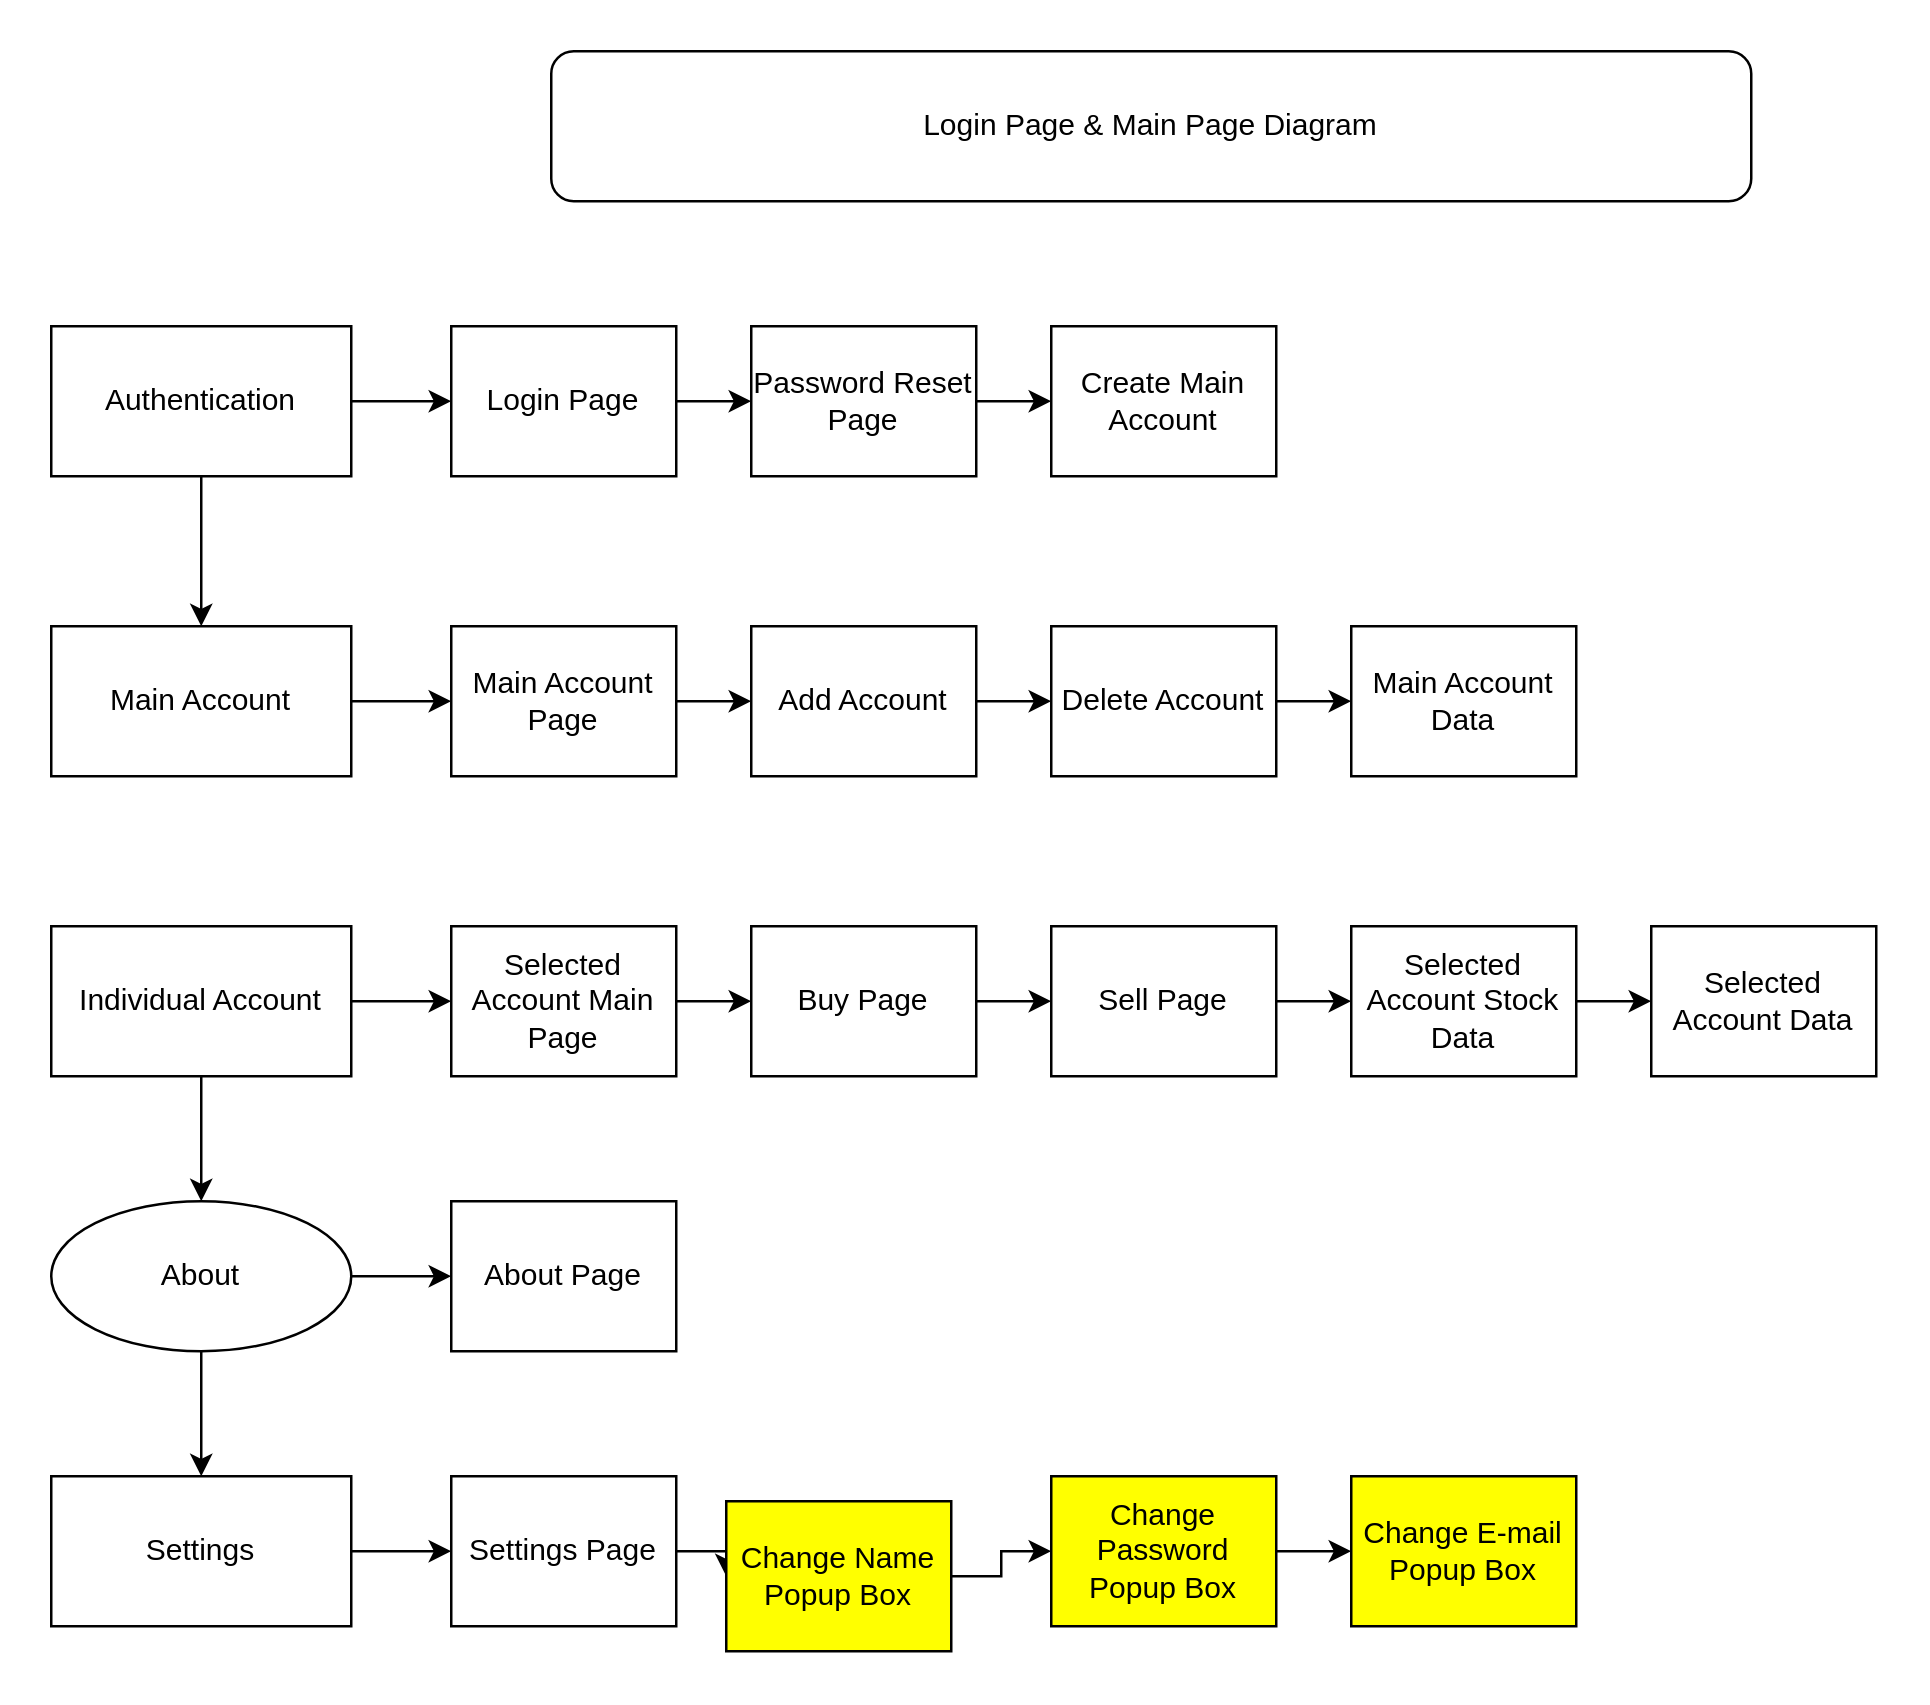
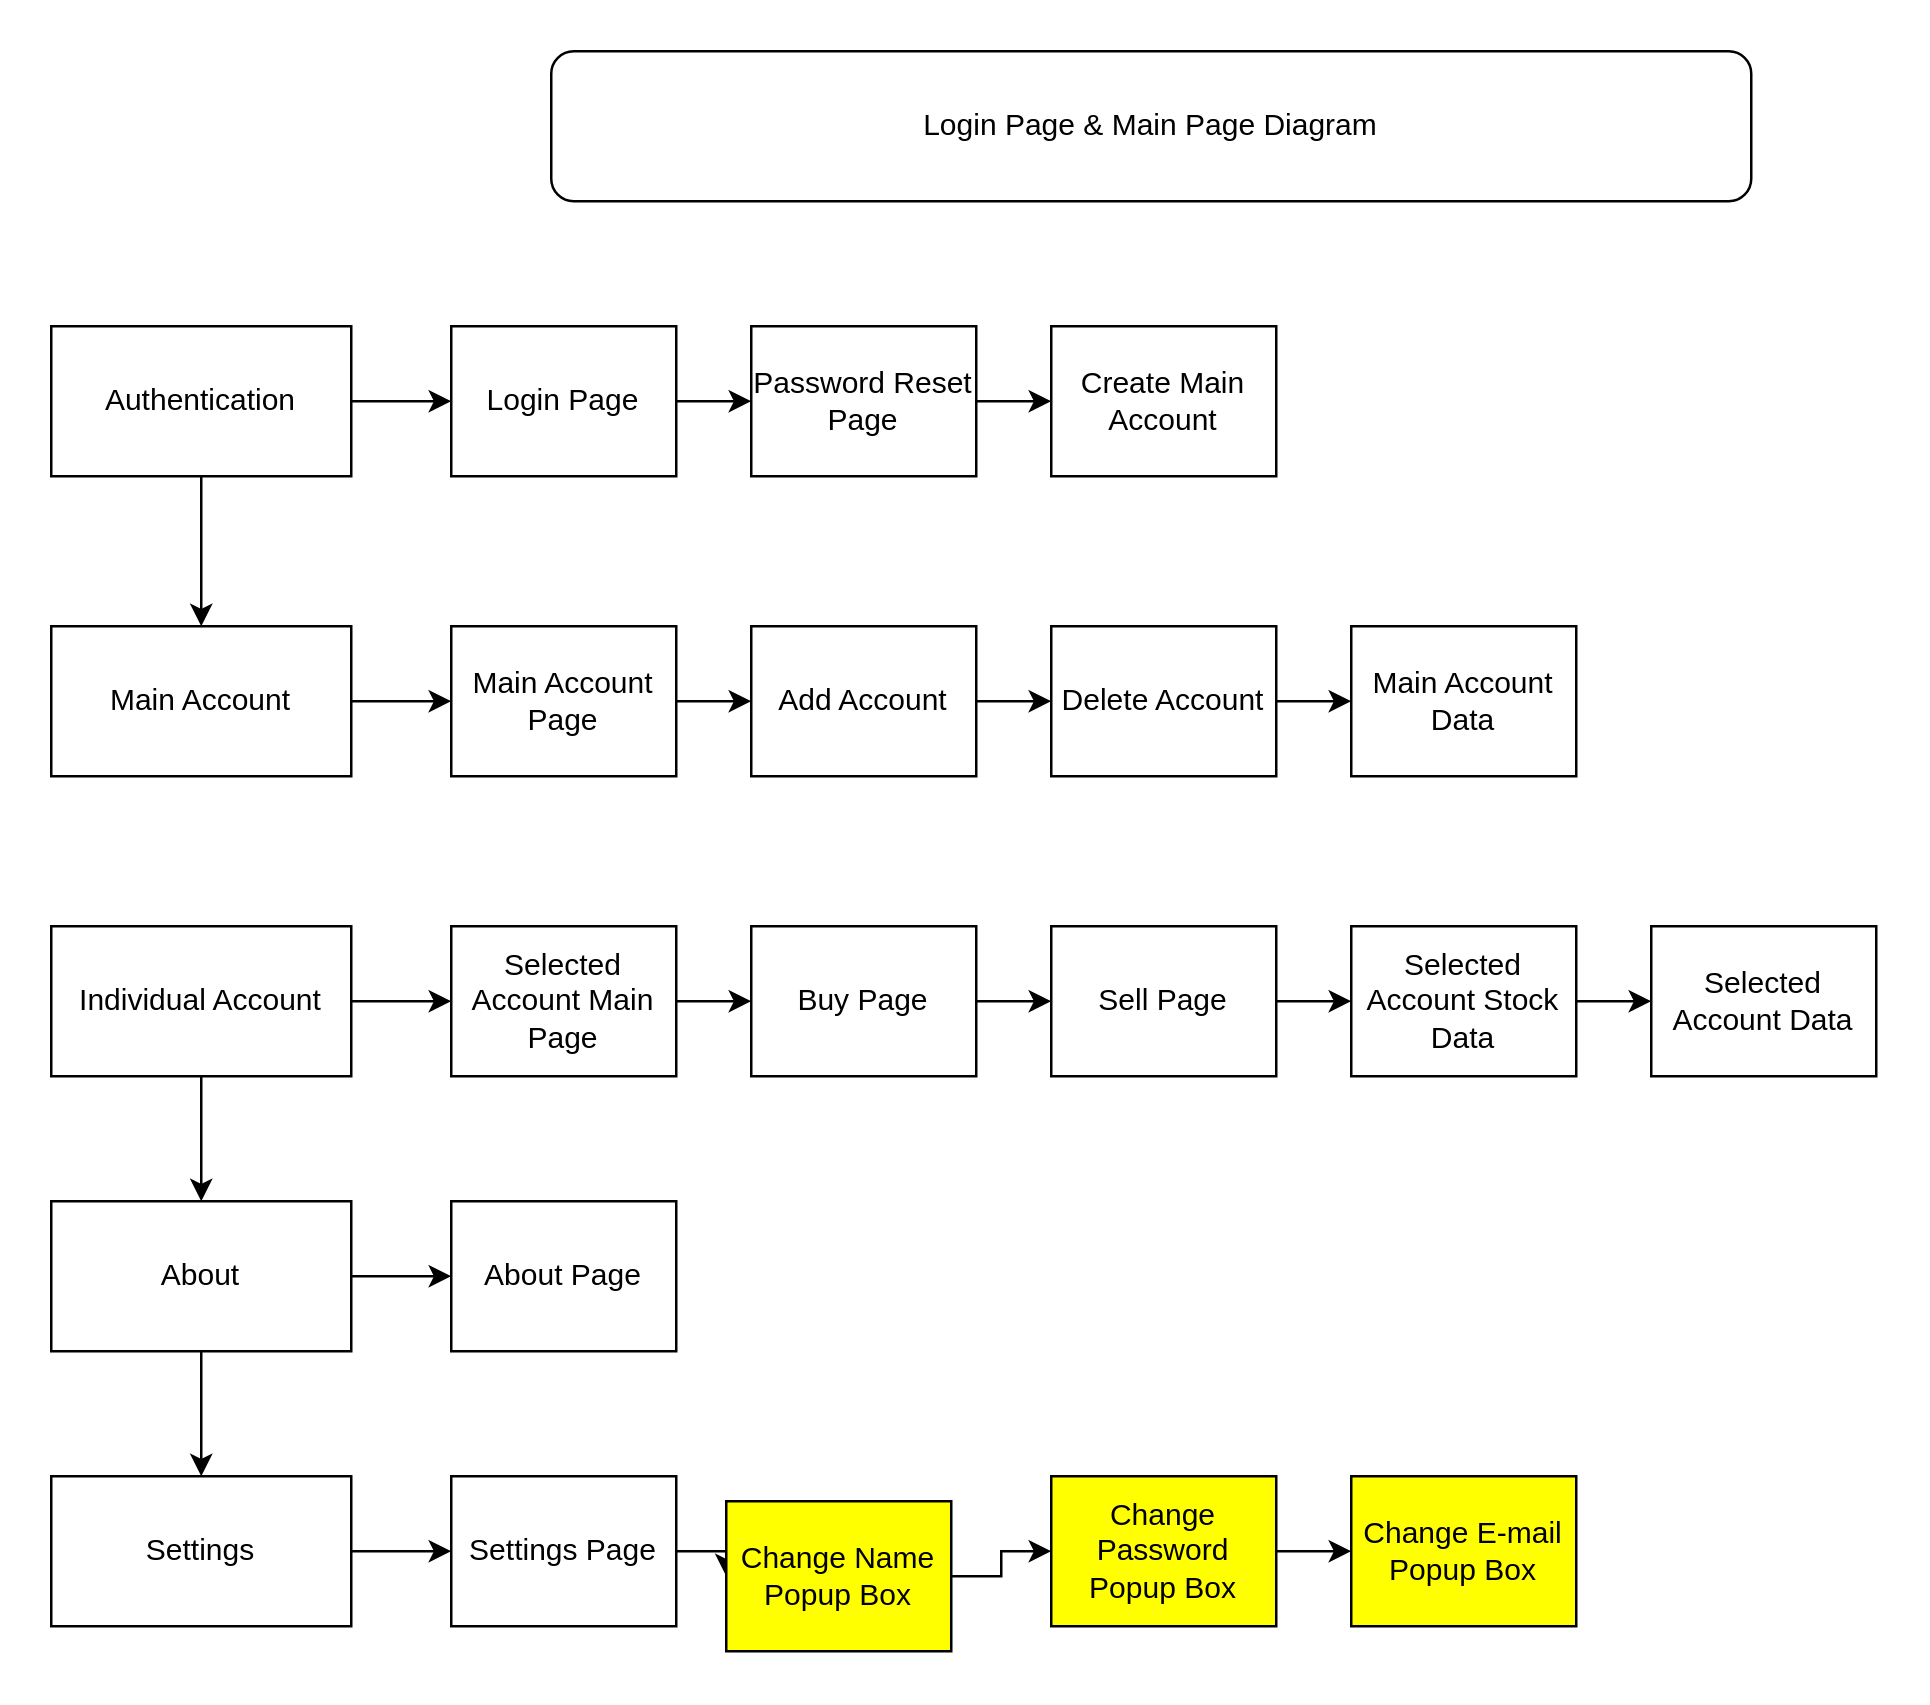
(201, 1276) -> (201, 1276)
